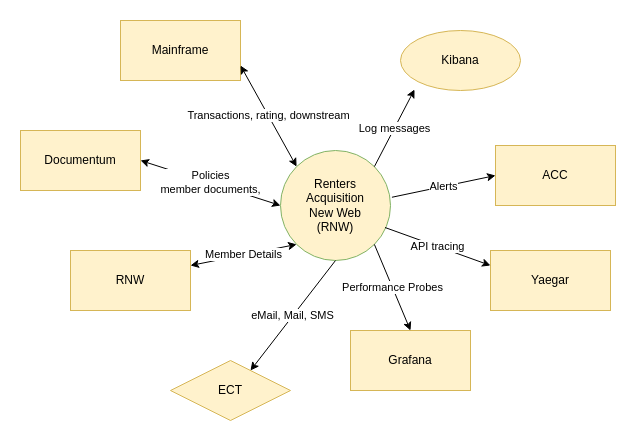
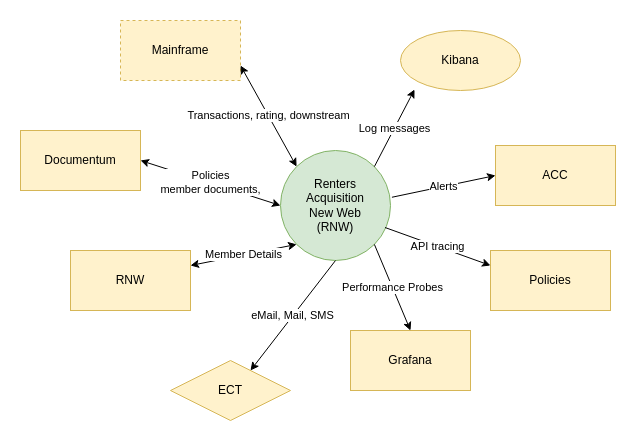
(181, 51) -> (181, 51)
(336, 206) -> (336, 206)
(551, 281) -> (551, 281)
